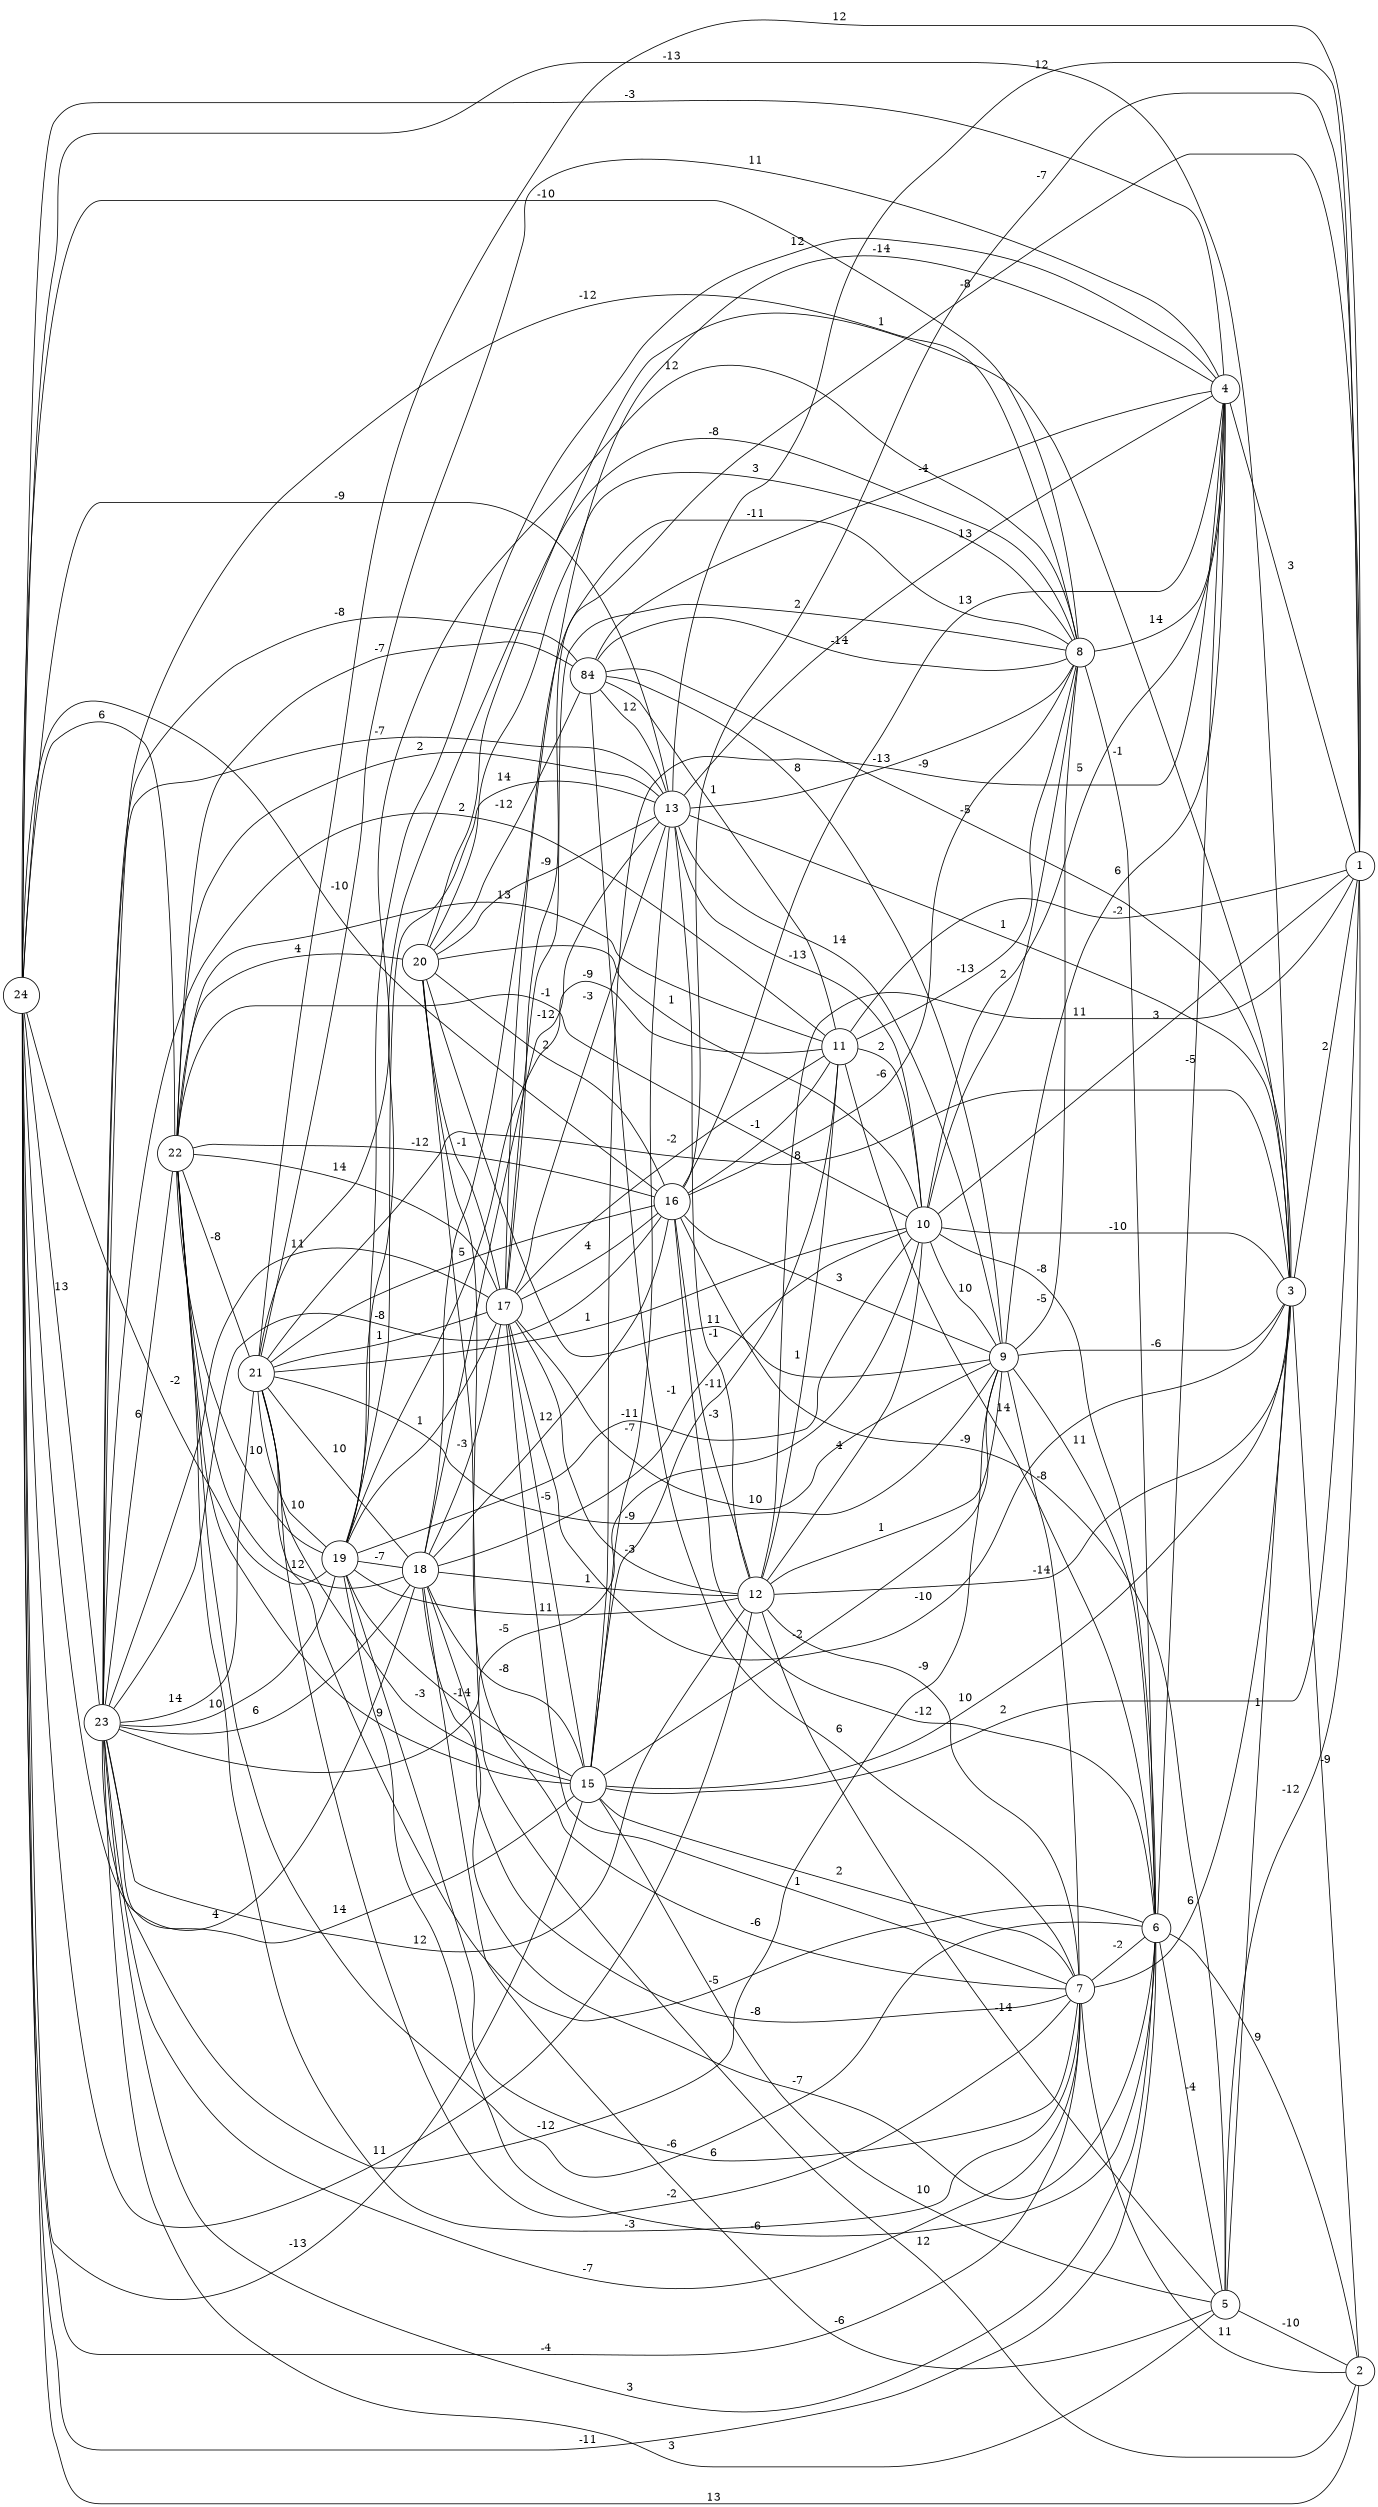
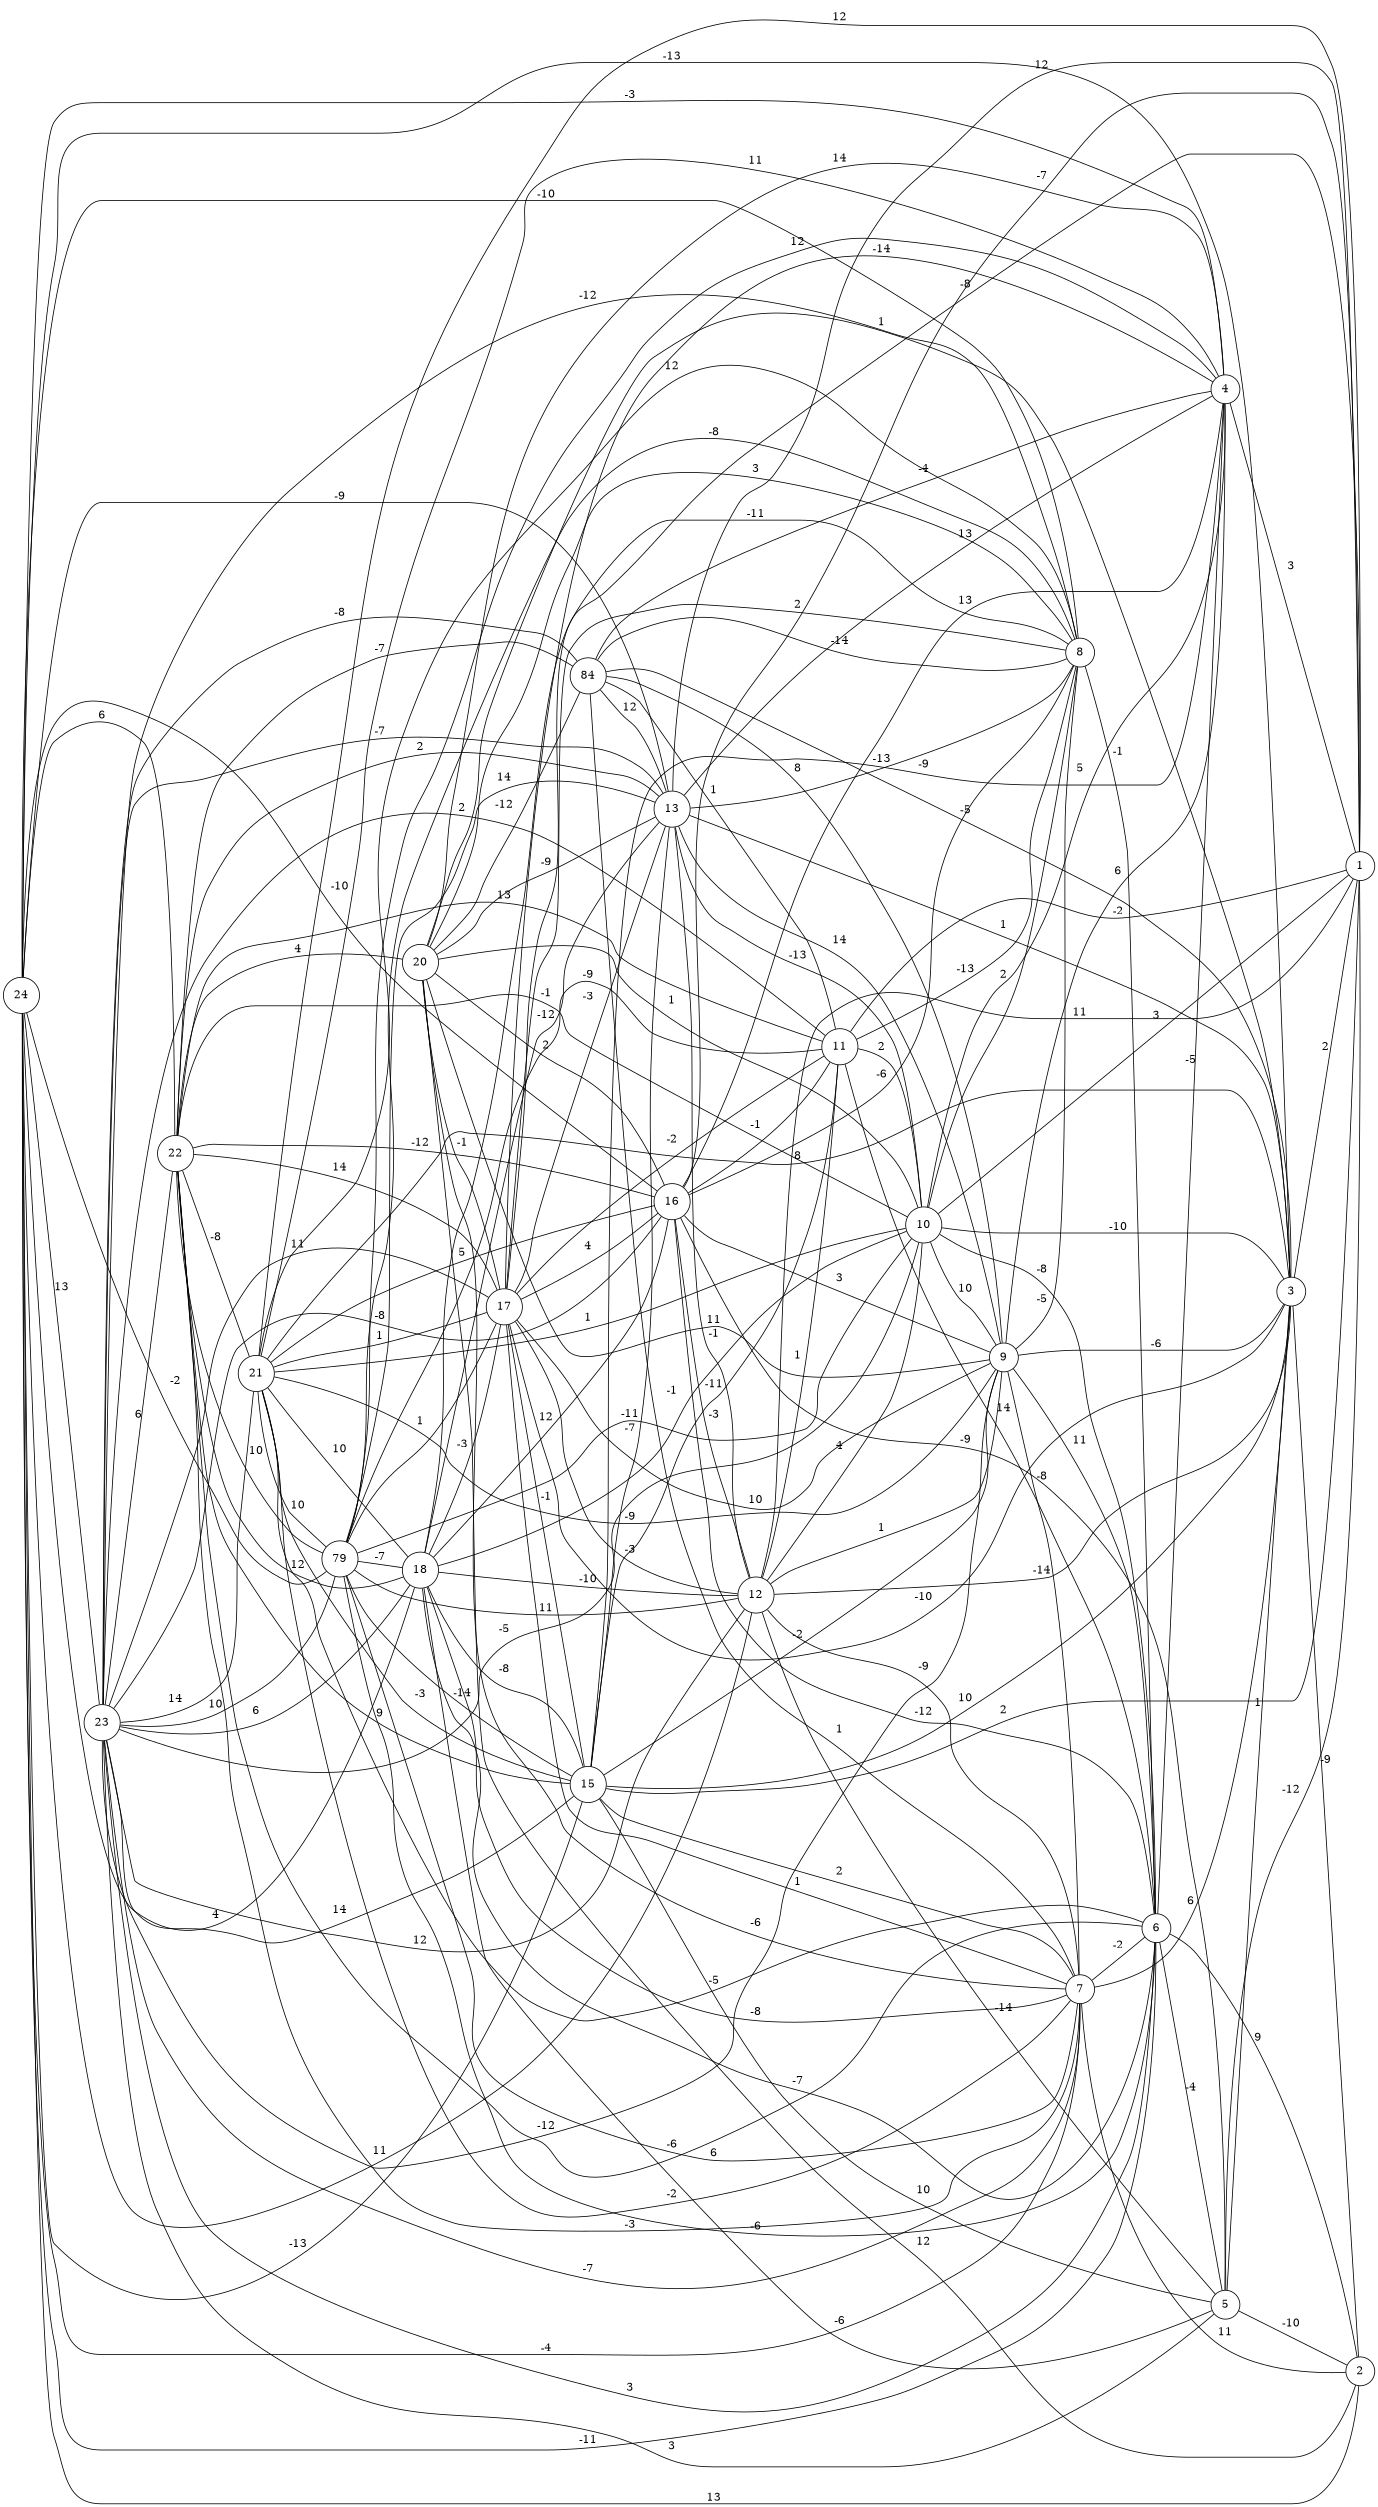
(1194, 606) -> (657, 274)
(546, 1497) -> (546, 1497)
(340, 1559) -> (340, 1559)
(588, 1579) -> (588, 1579)
(840, 1730) -> (840, 1730)
